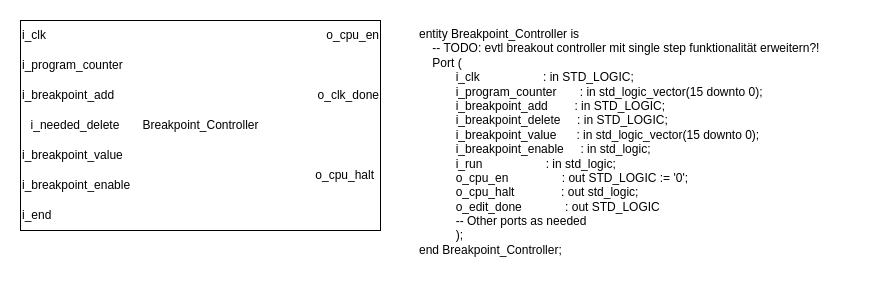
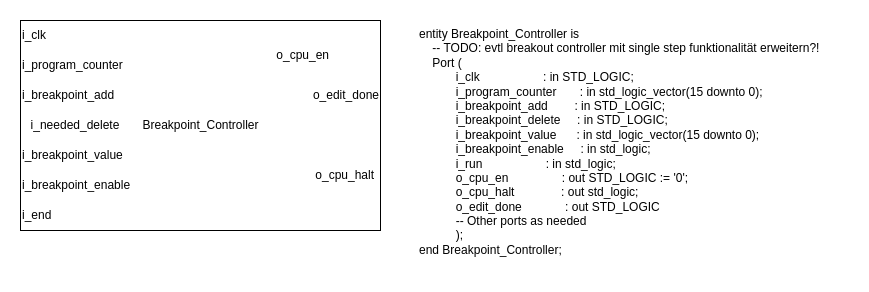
(341, 36) -> (291, 56)
(347, 96) -> (344, 96)
